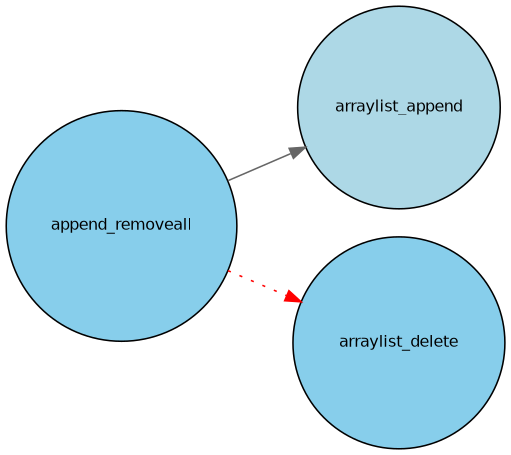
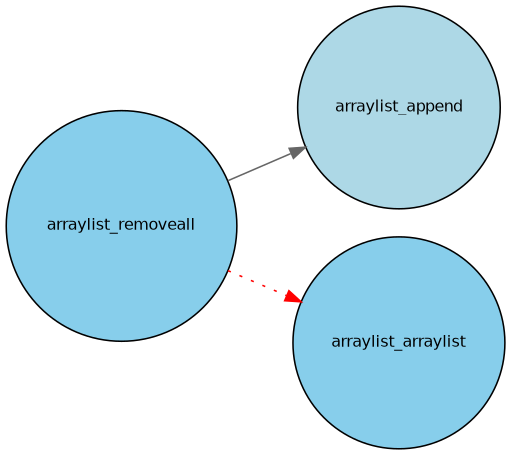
(122, 226) -> (122, 226)
(399, 343) -> (399, 343)
